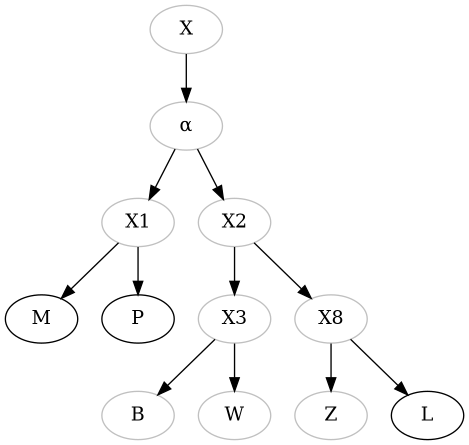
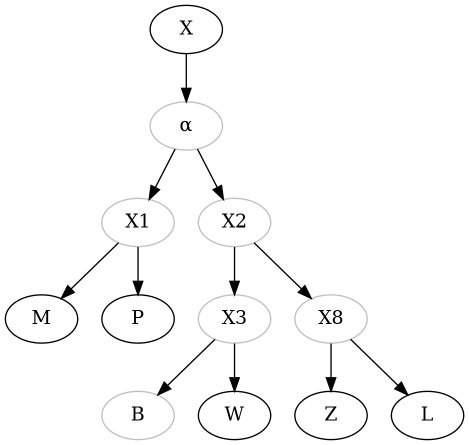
(186, 29) -> (186, 29)
(235, 415) -> (235, 415)
(331, 415) -> (331, 415)
